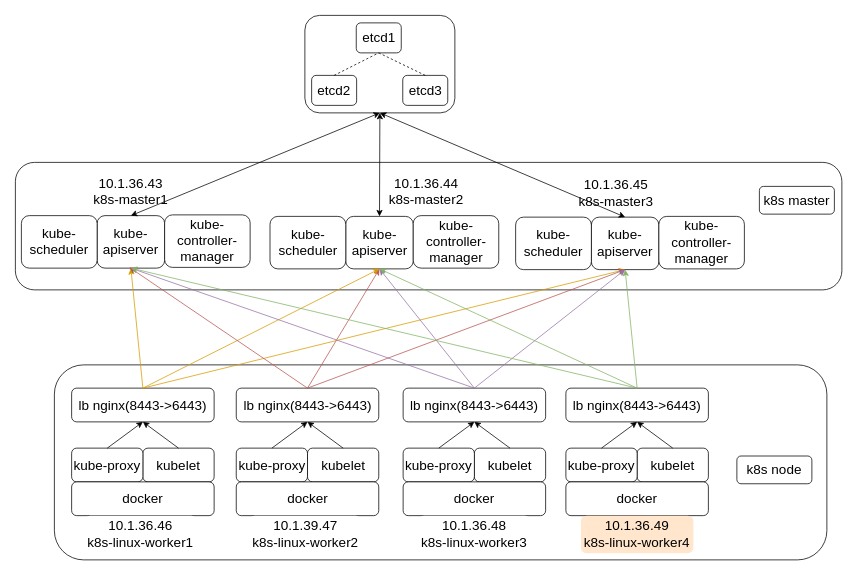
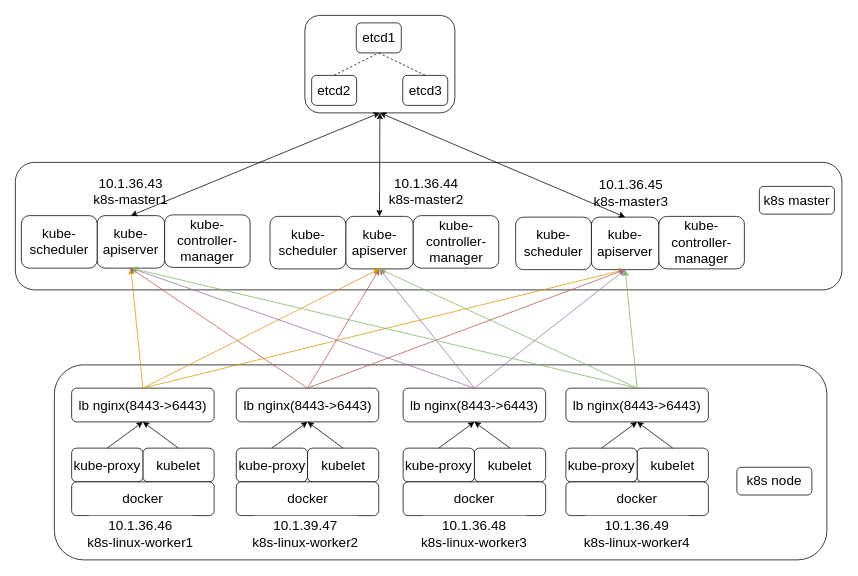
(616, 193) -> (631, 193)
(774, 470) -> (774, 481)
(637, 534) -> (637, 534)
